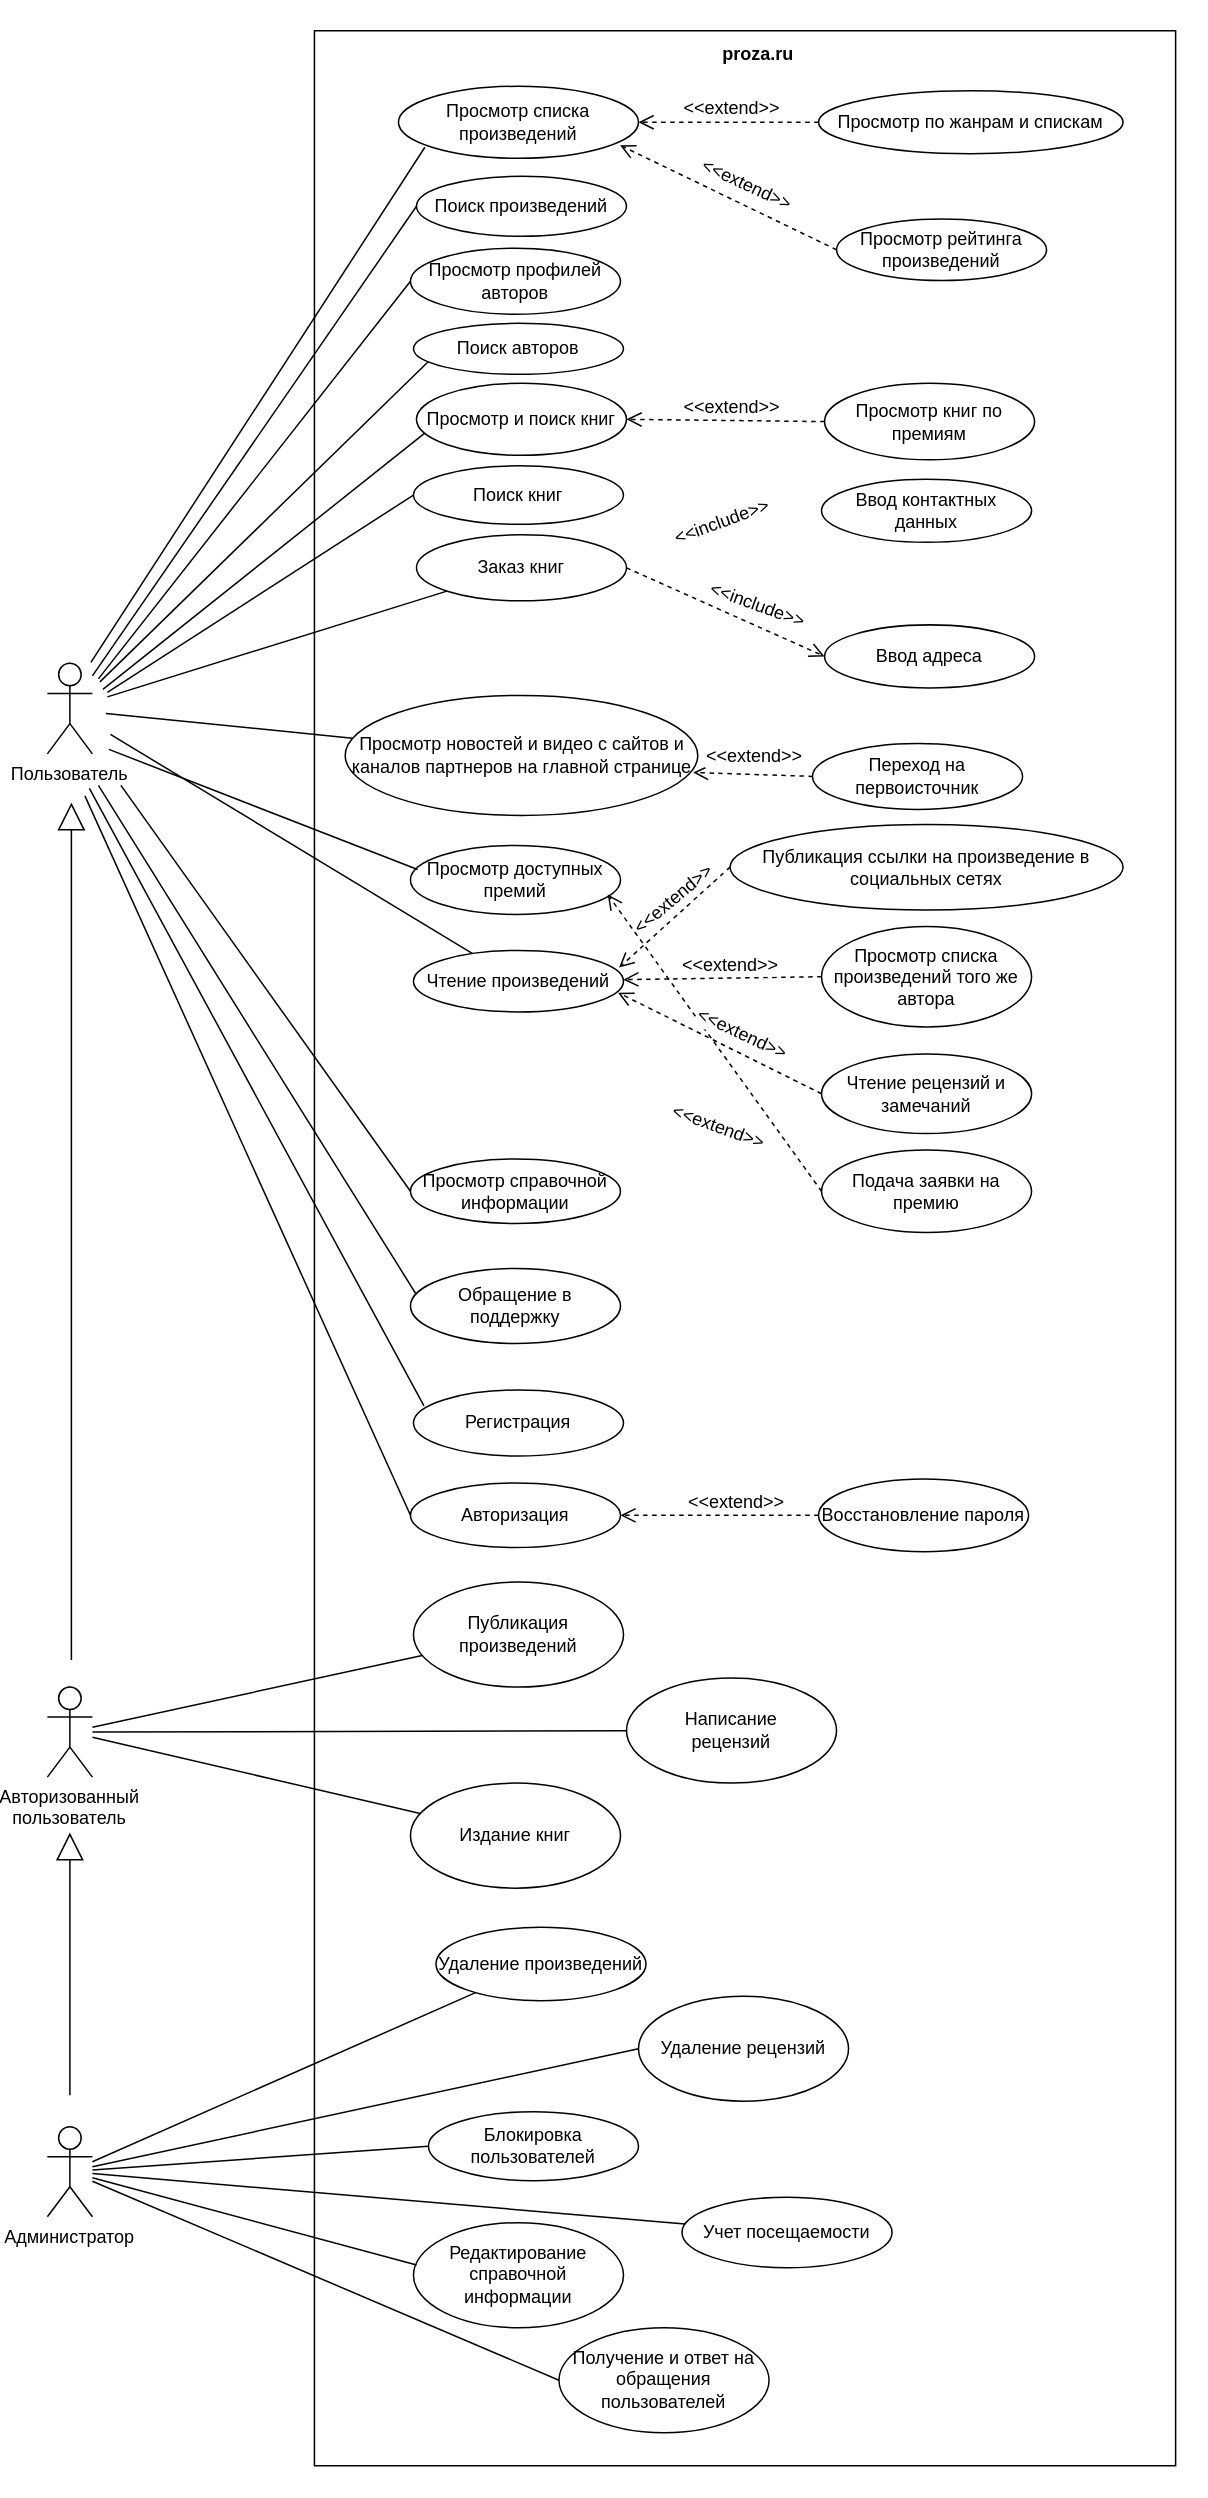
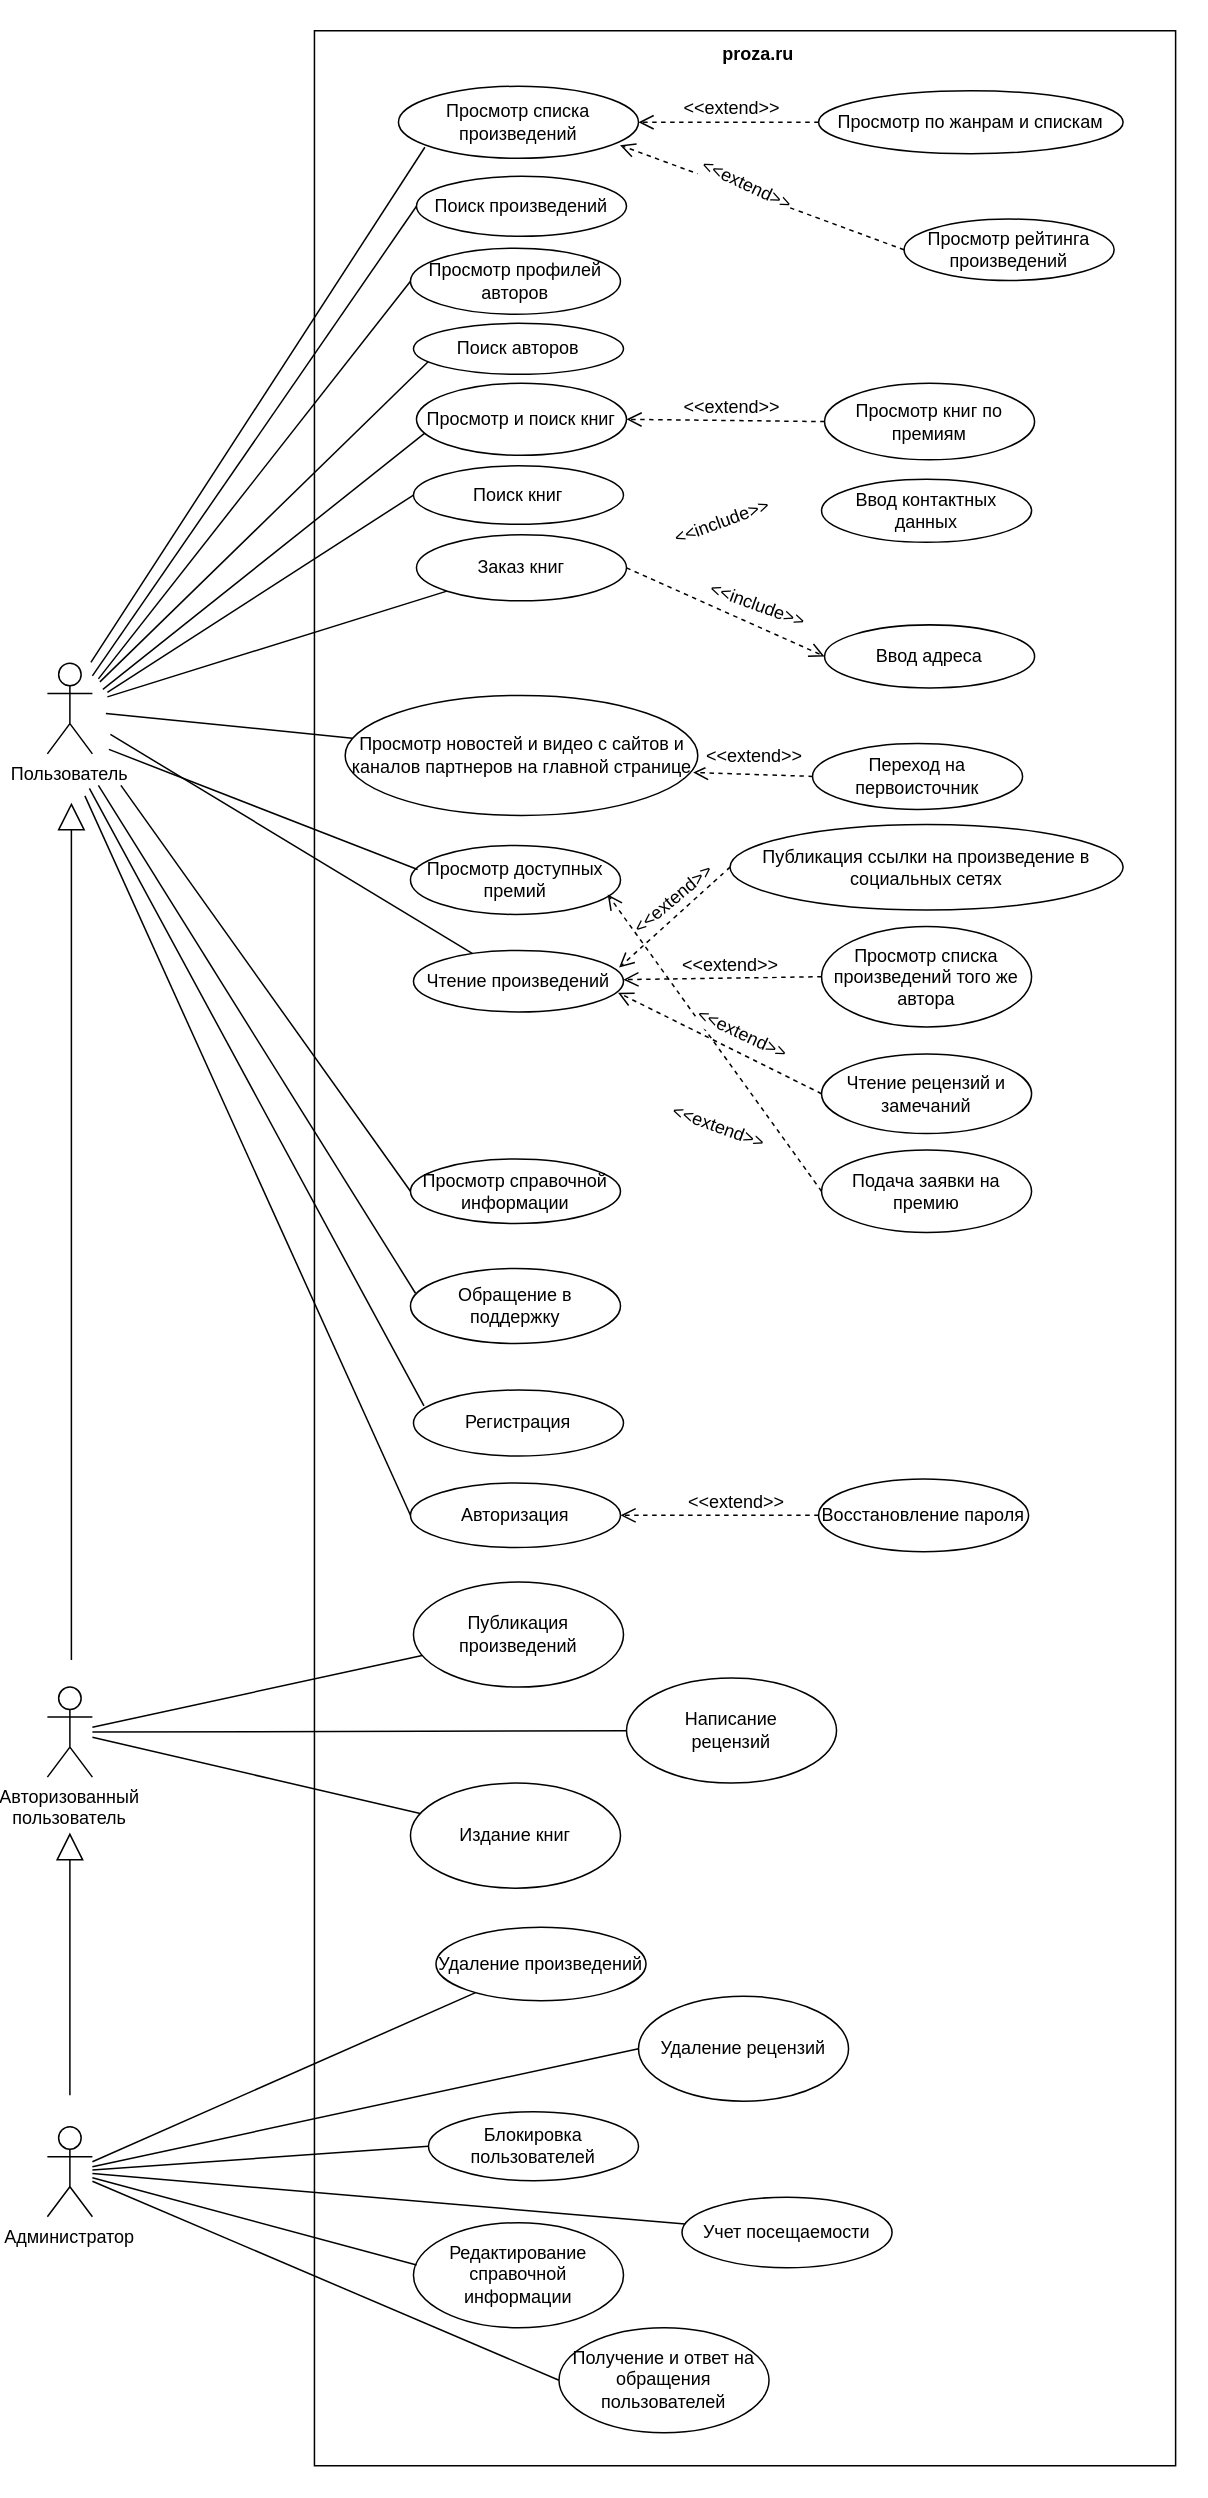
(941, 250) -> (1009, 250)
